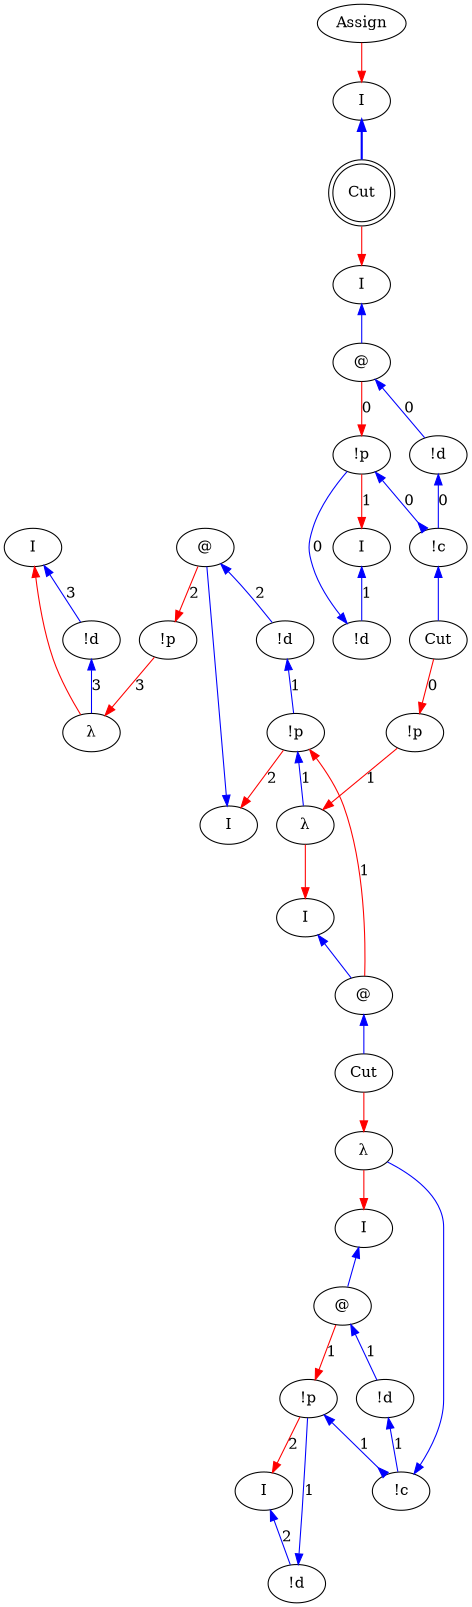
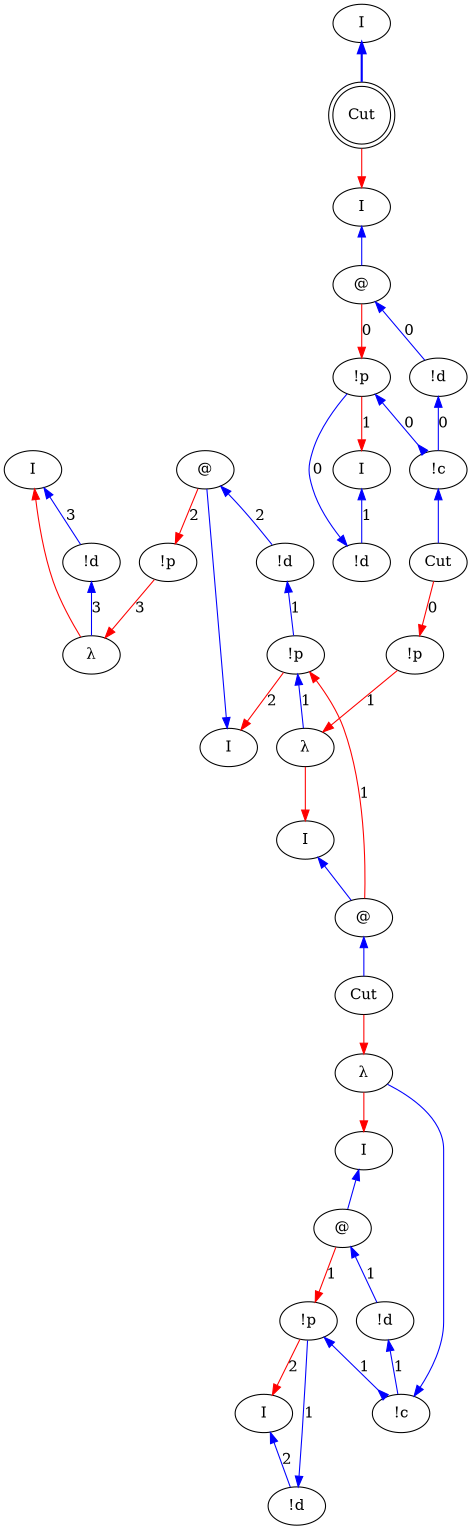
(362, 23) -> none
